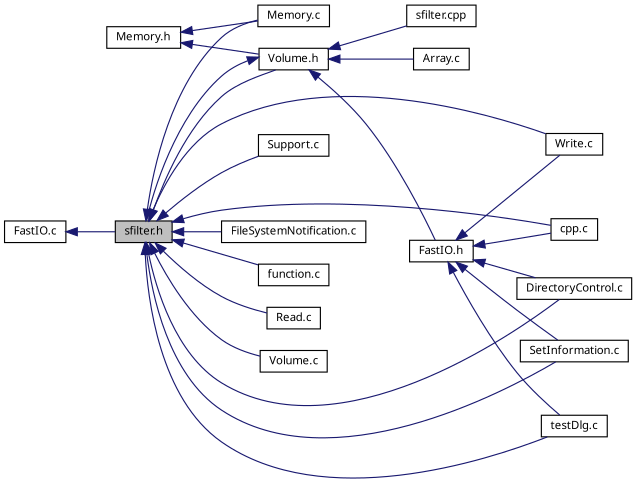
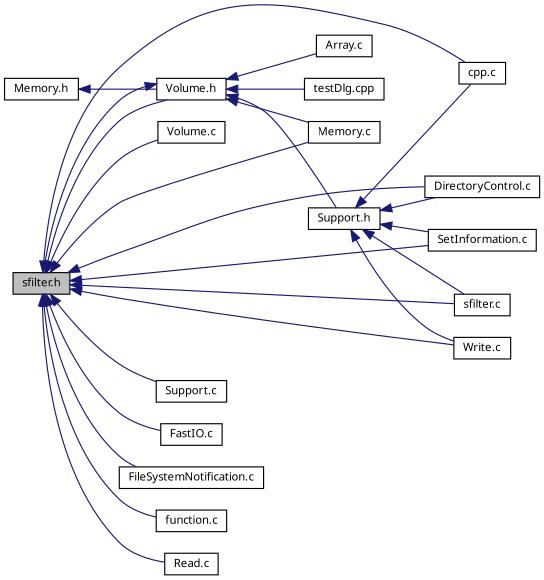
(441, 16) -> (344, 89)
(225, 26) -> (278, 114)
(96, 232) -> (90, 382)
(441, 251) -> (344, 219)
(574, 426) -> (482, 305)
